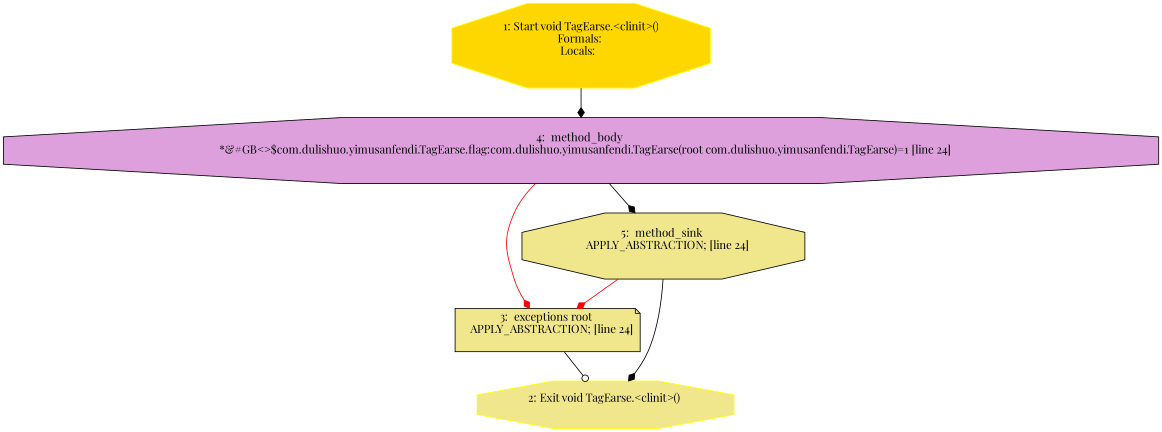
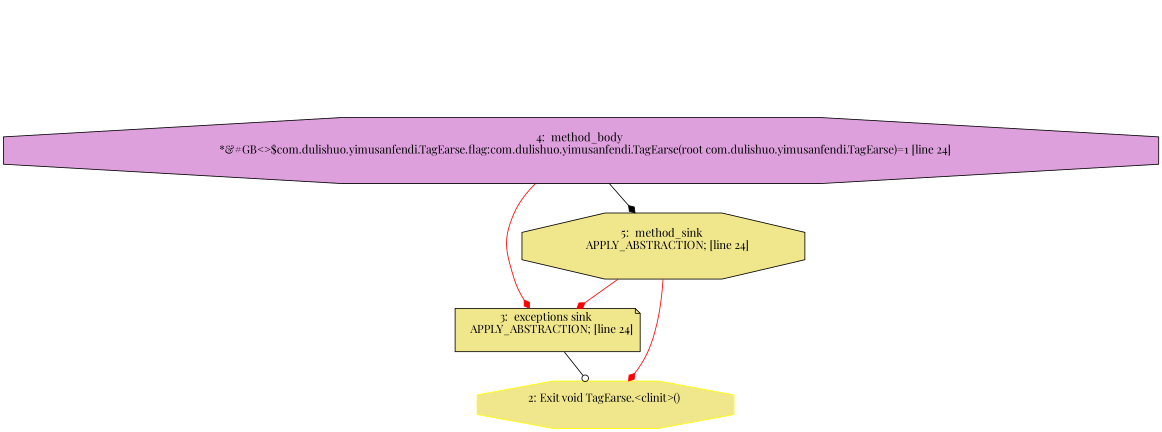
(581, 46) -> none
(656, 328) -> (656, 328)
(548, 330) -> (548, 330)
